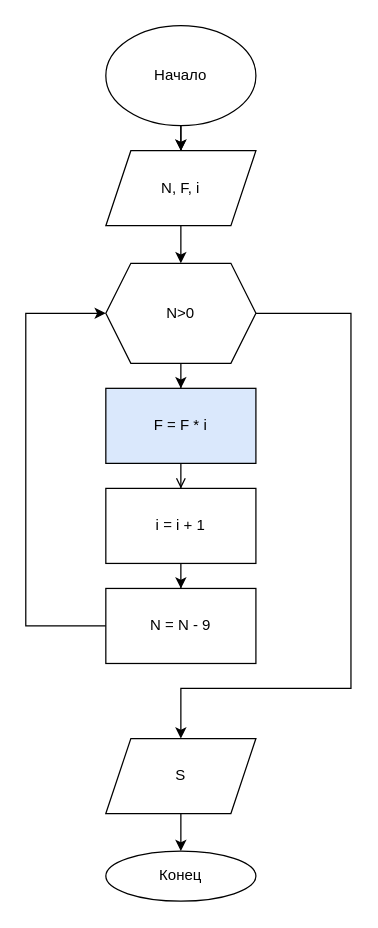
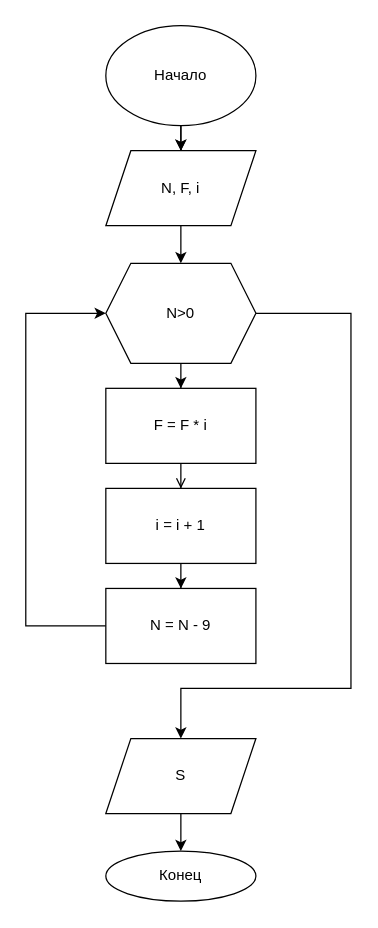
(181, 426) -> (181, 426)
